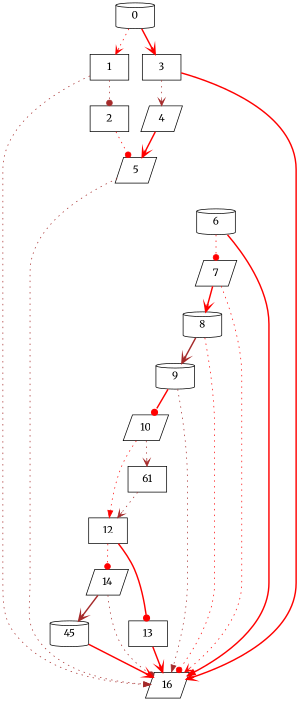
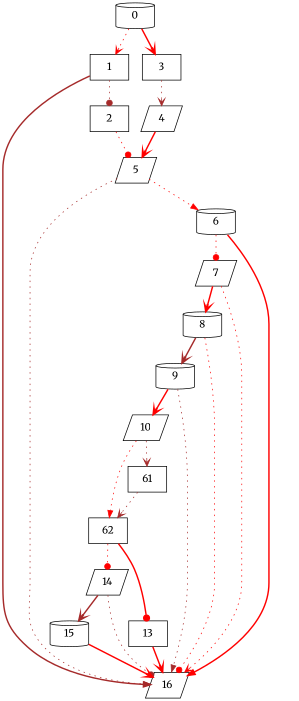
none -> (170, 193)
(296, 370) -> none
(162, 399) -> (162, 399)
(3, 407) -> (3, 407)
(108, 531) -> (108, 531)
(69, 634) -> (69, 634)
